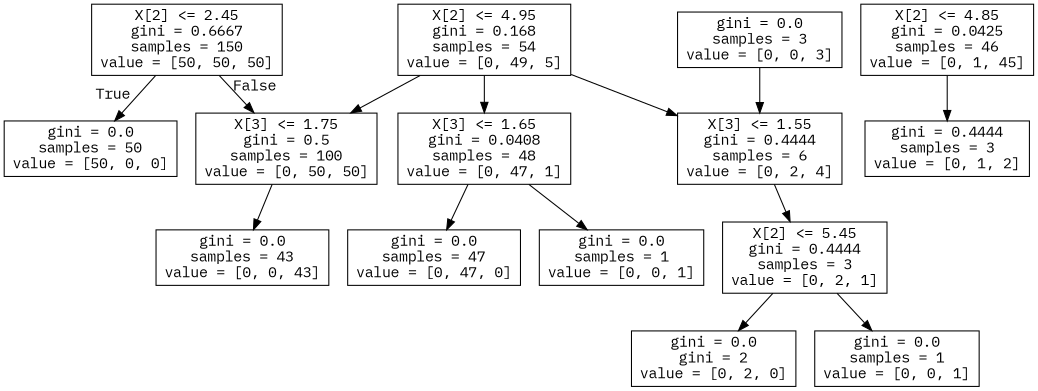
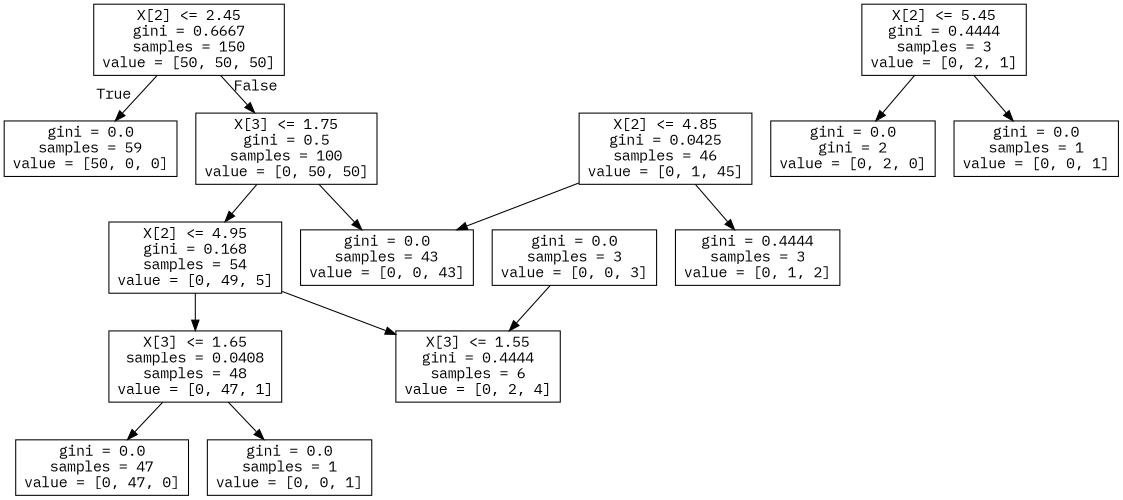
(390, 92) -> (244, 199)
(91, 149) -> (91, 149)
(484, 149) -> (195, 367)
(780, 198) -> none
none -> (523, 204)
